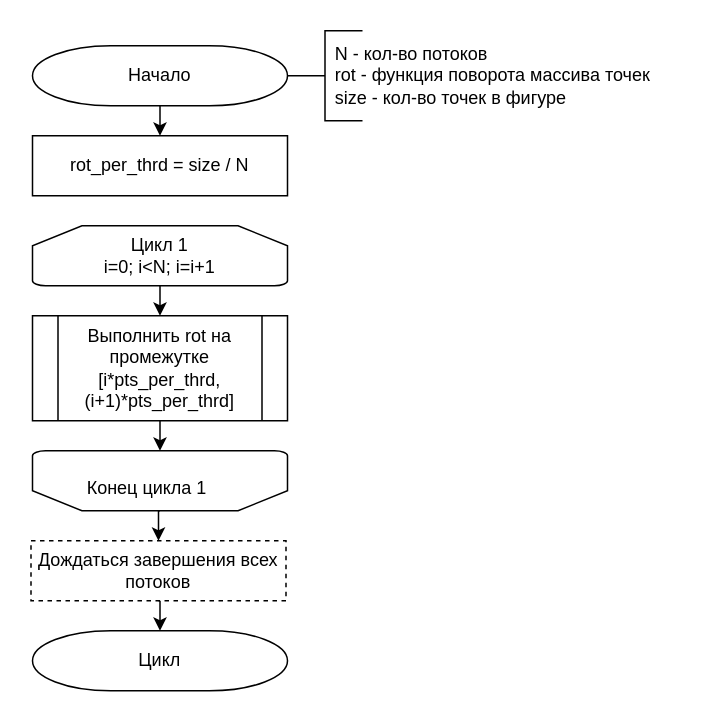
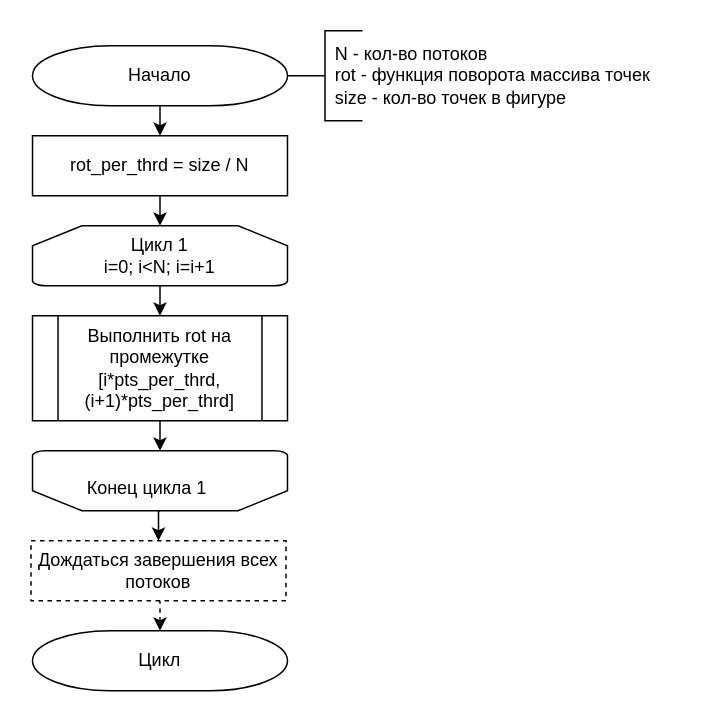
none -> (160, 206)
(160, 609) -> (160, 609)
